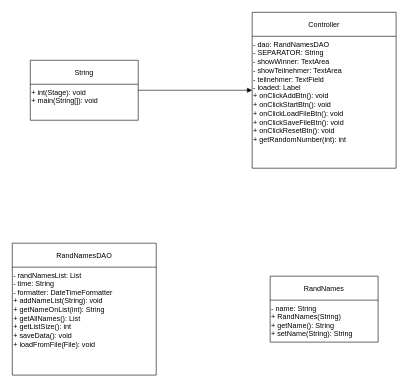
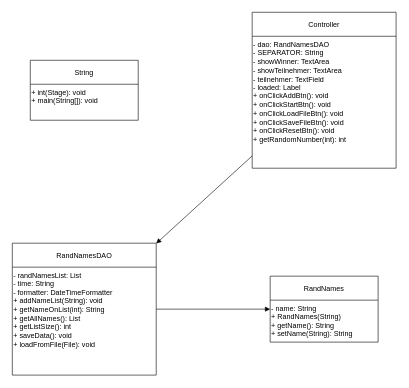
(245, 90) -> none
none -> (191, 212)
none -> (264, 309)
